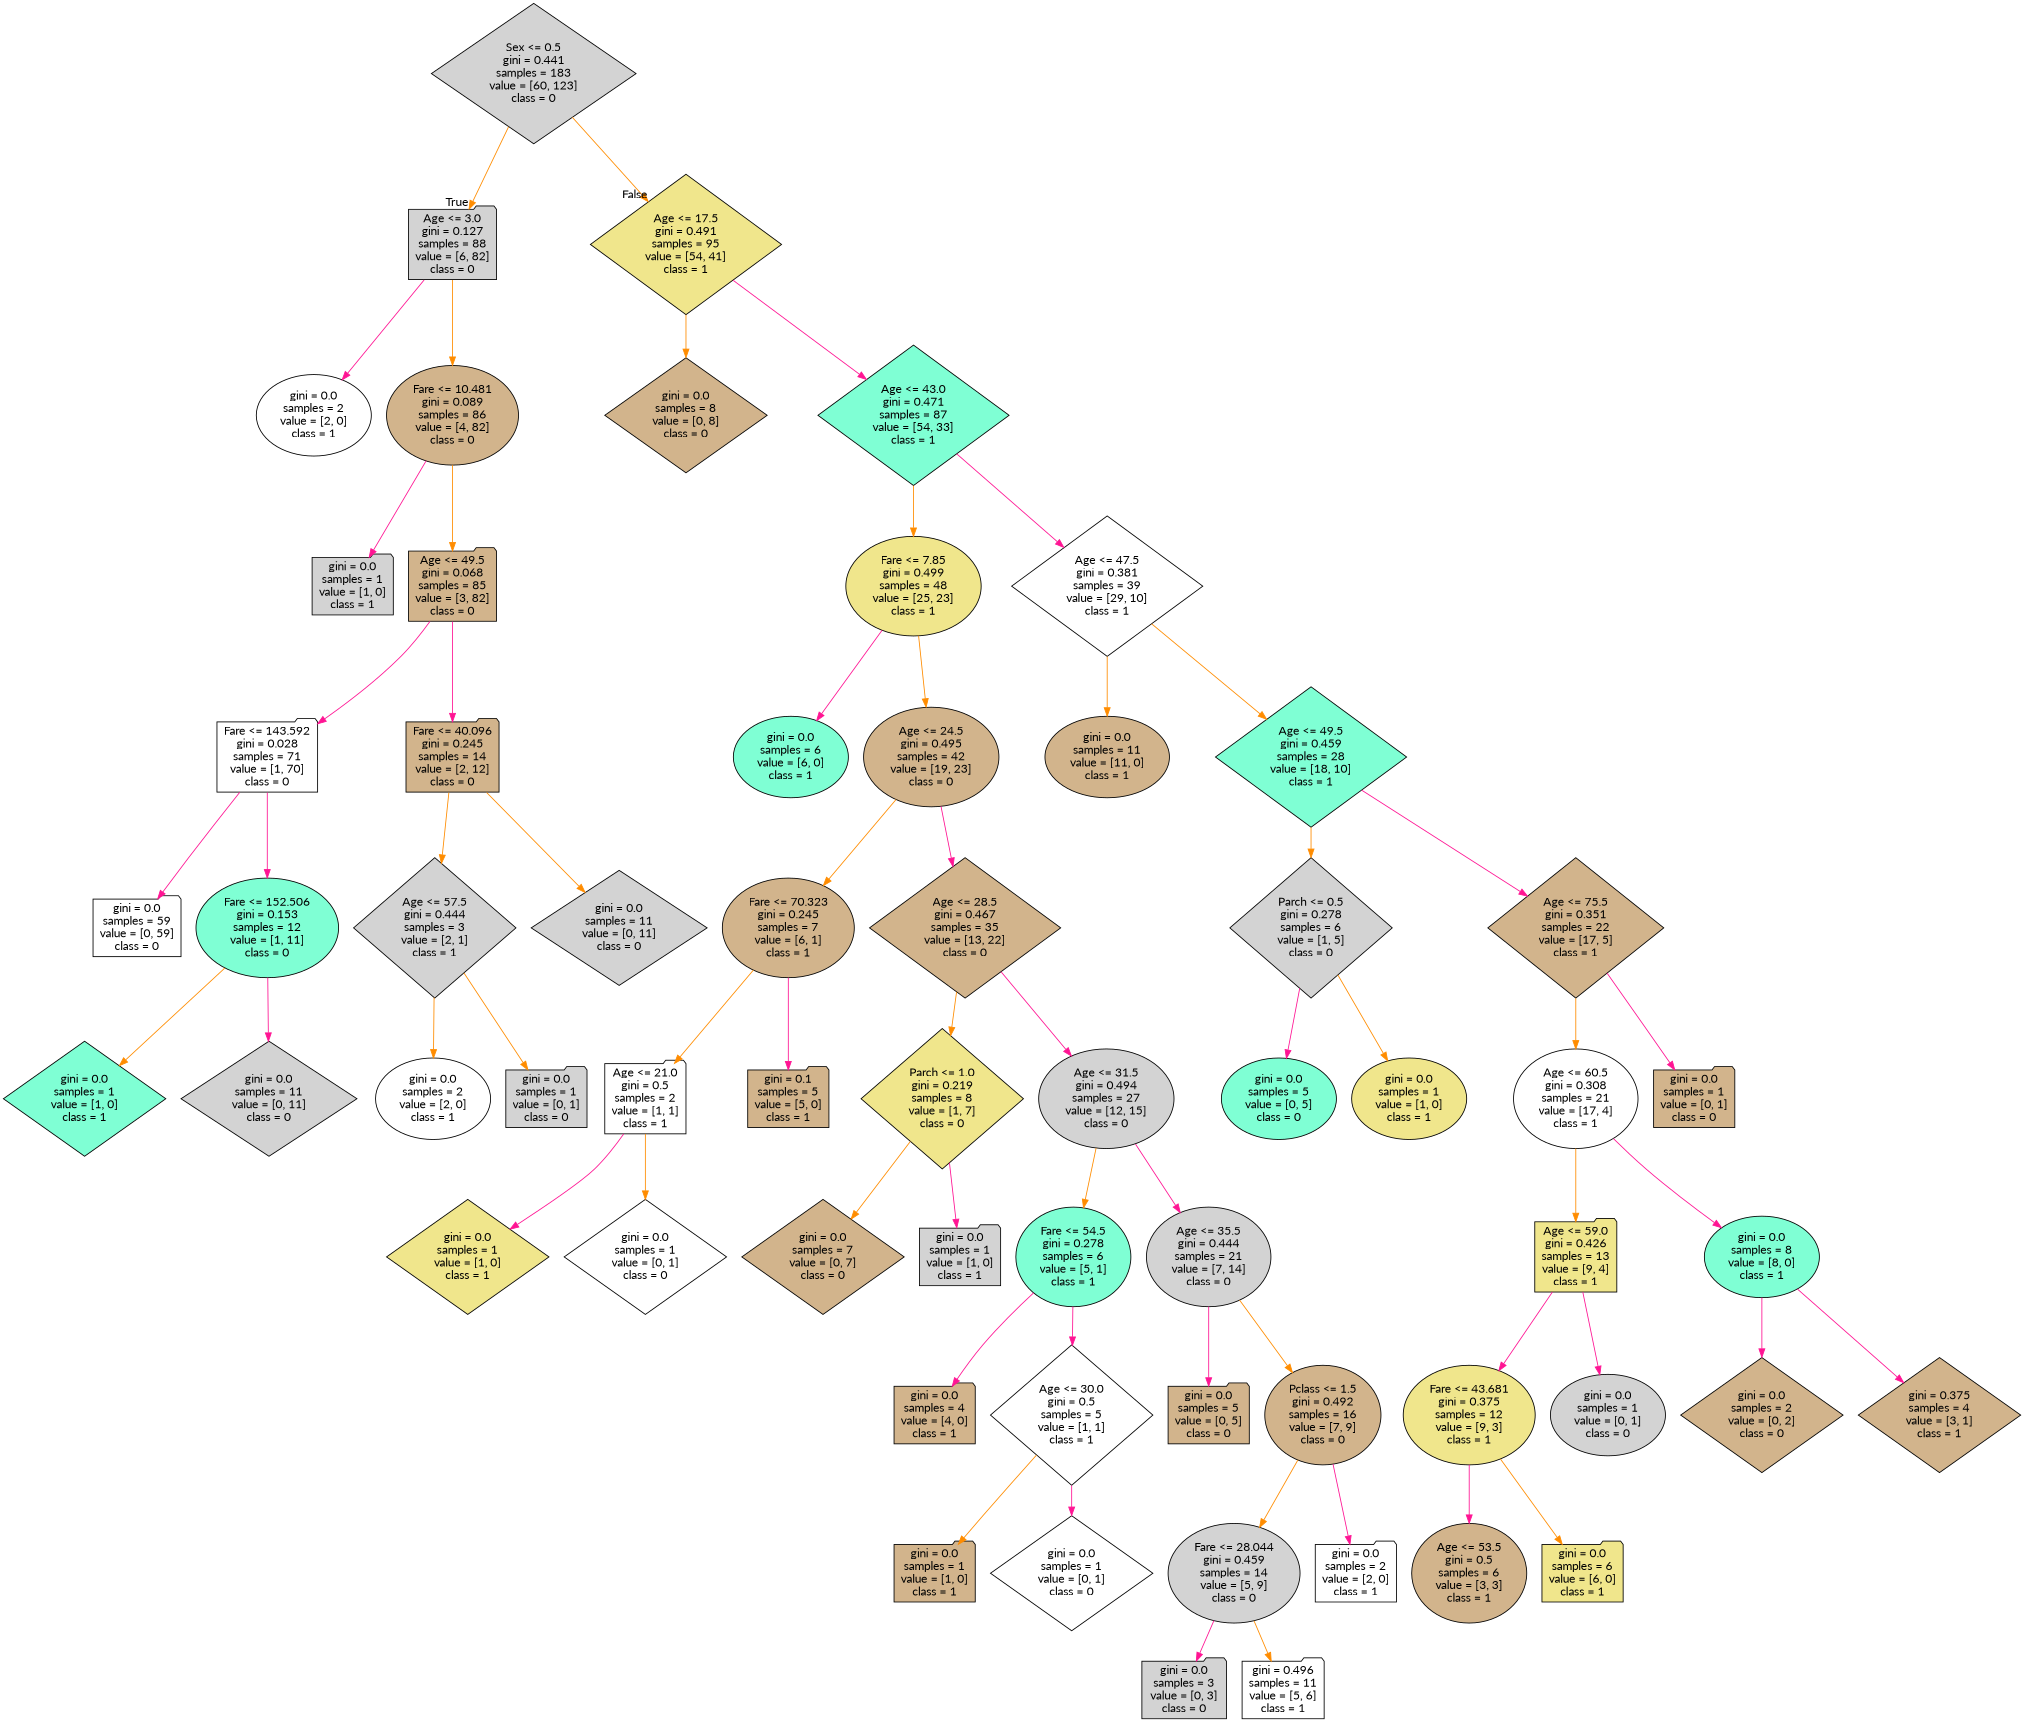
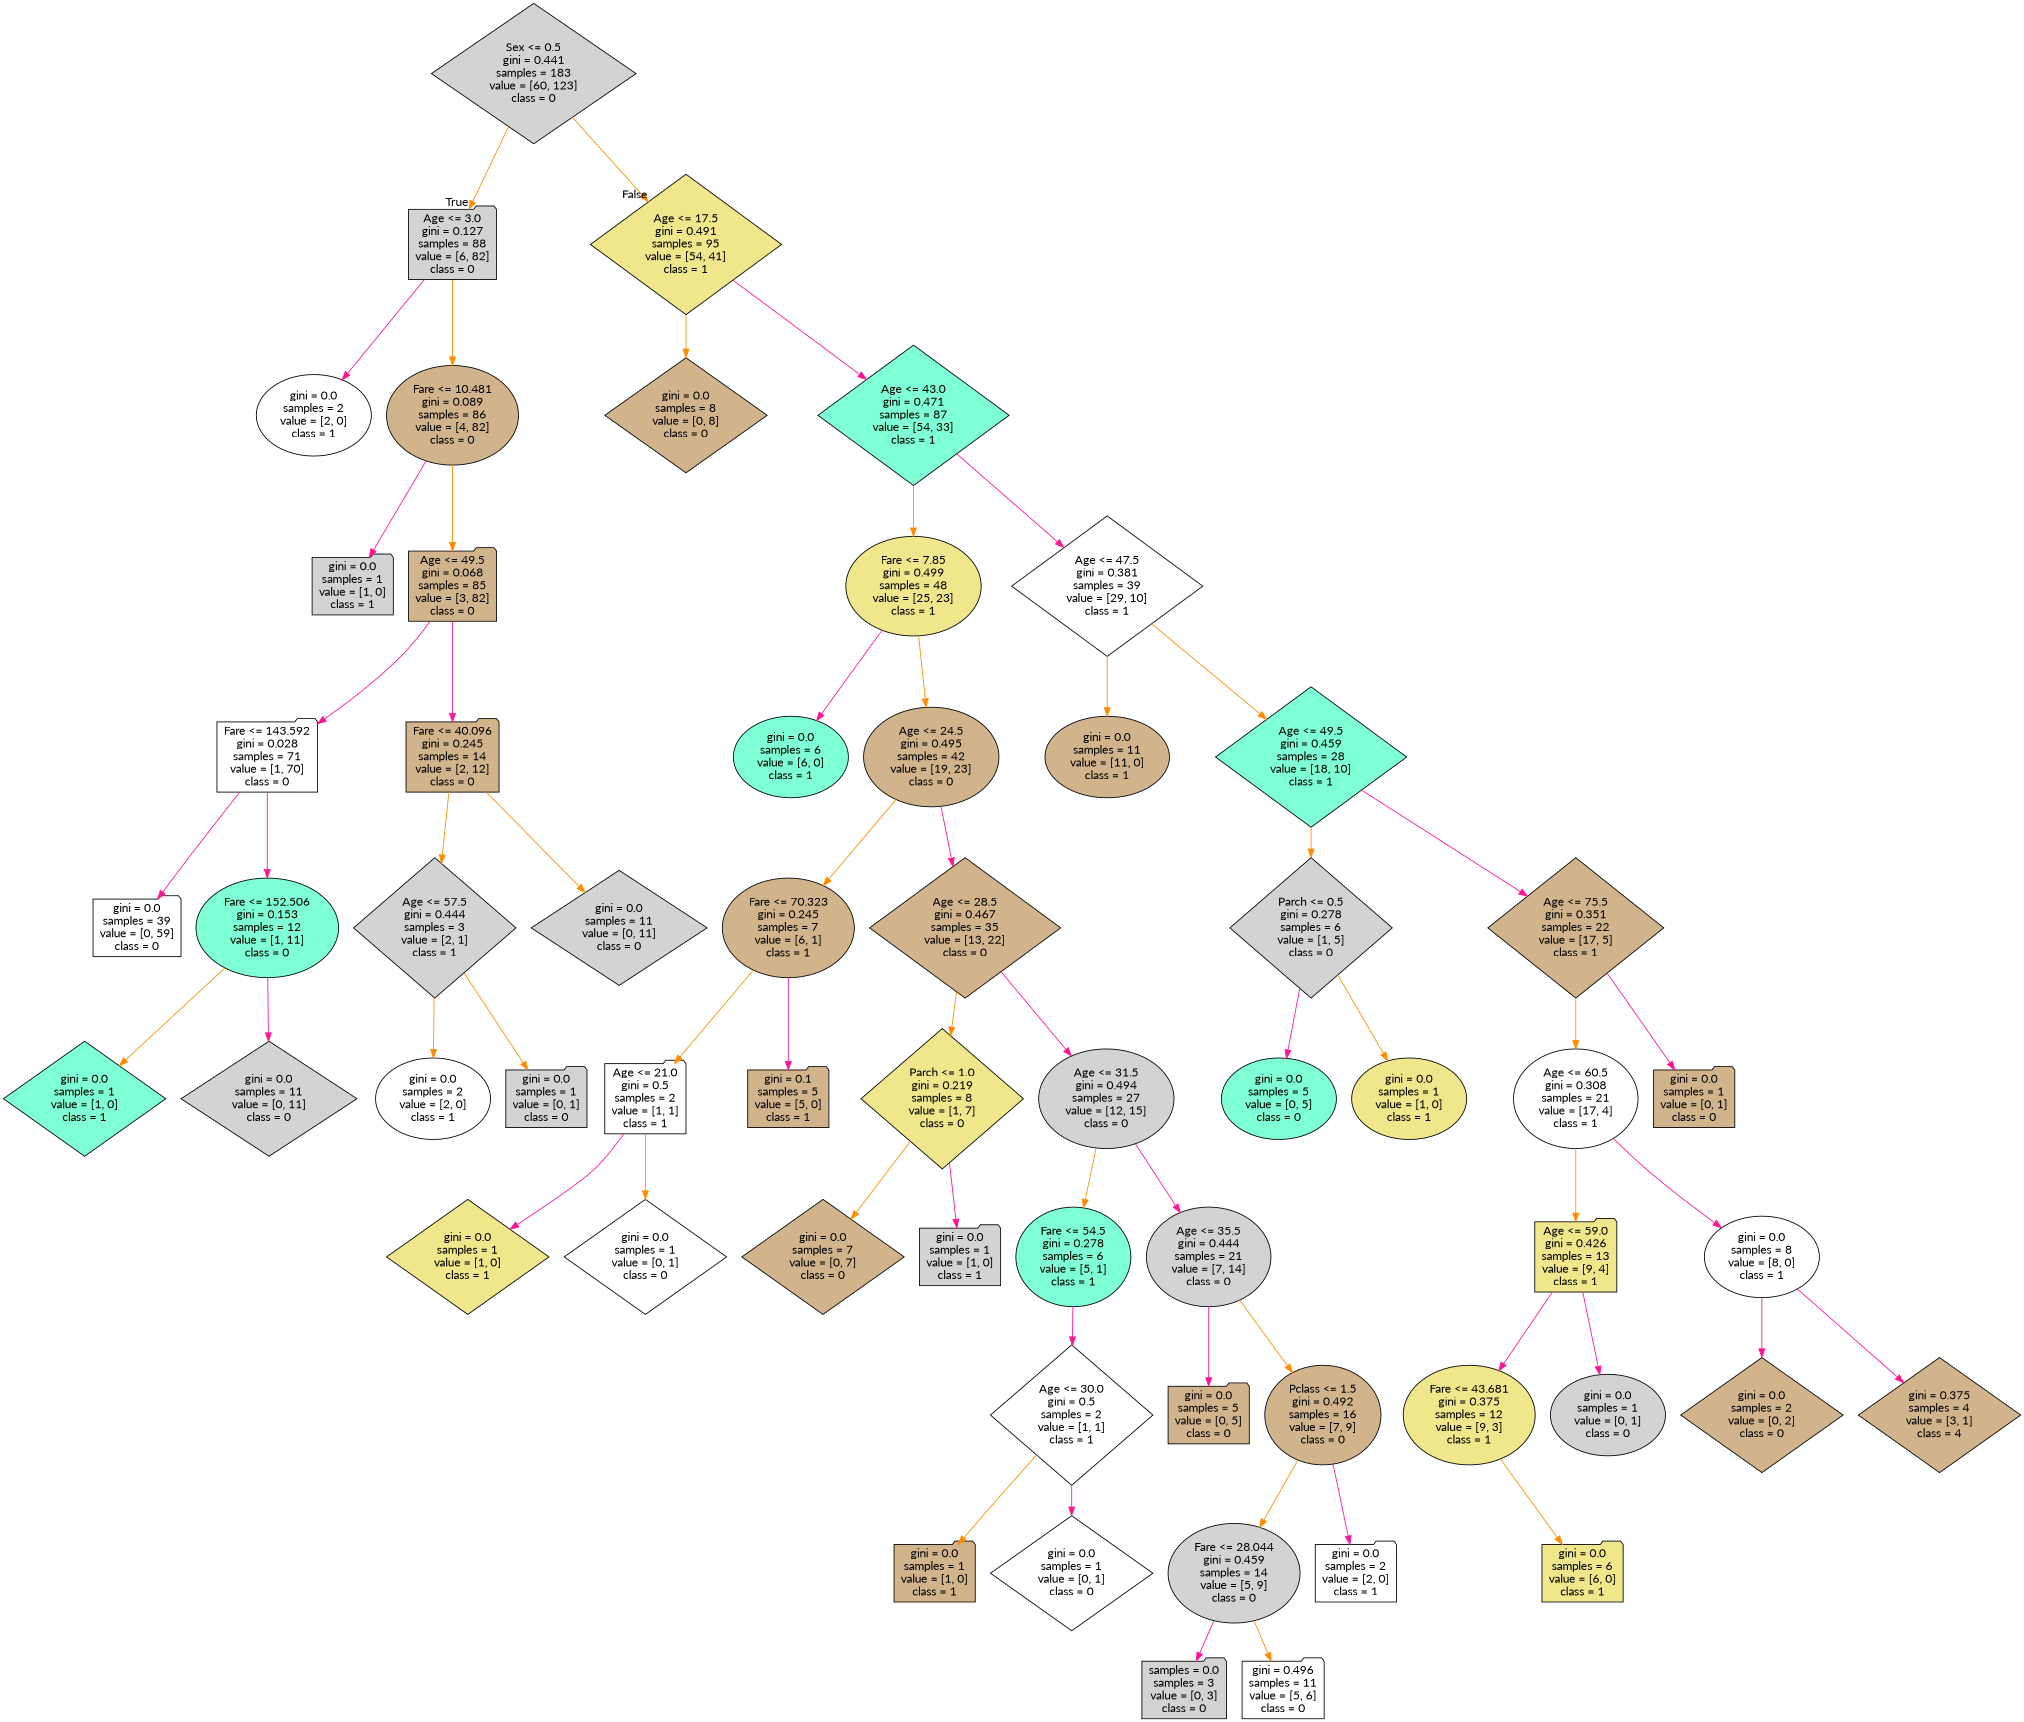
(137, 928) -> (137, 928)
(1762, 1257) -> (1762, 1257)
(935, 1415) -> none
(1072, 1415) -> (1072, 1415)
(1939, 1415) -> (1939, 1415)
(1469, 1573) -> none
(1184, 1690) -> (1184, 1690)
(1283, 1690) -> (1283, 1690)
